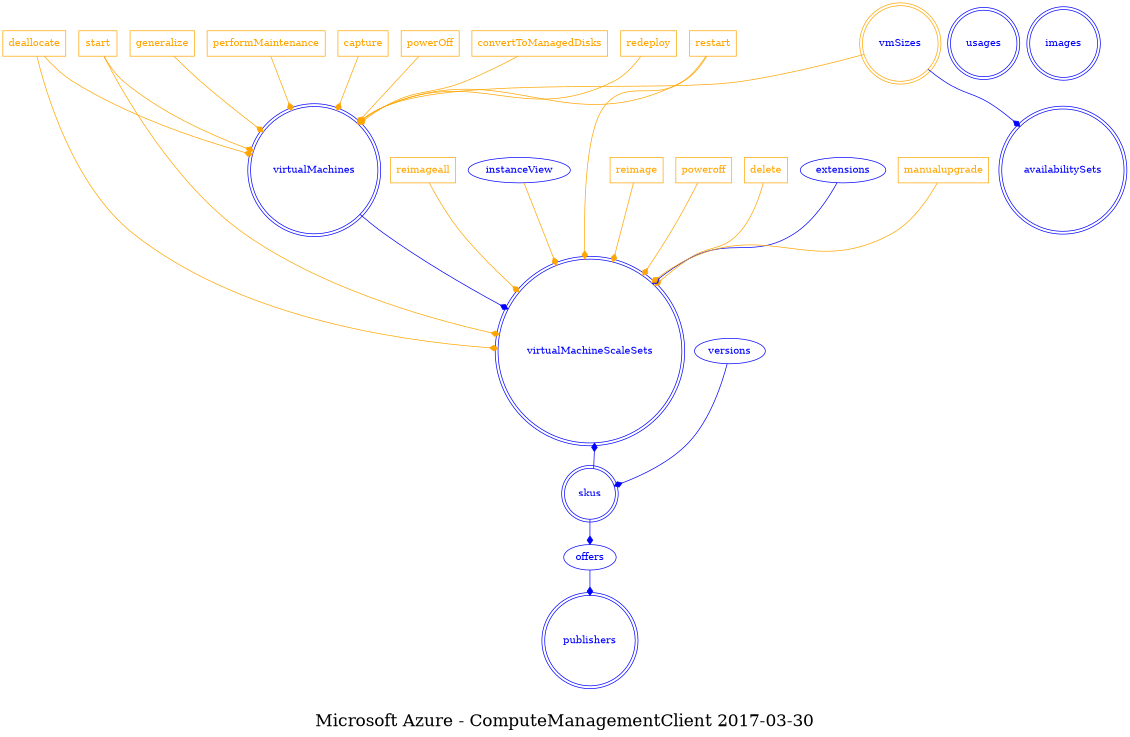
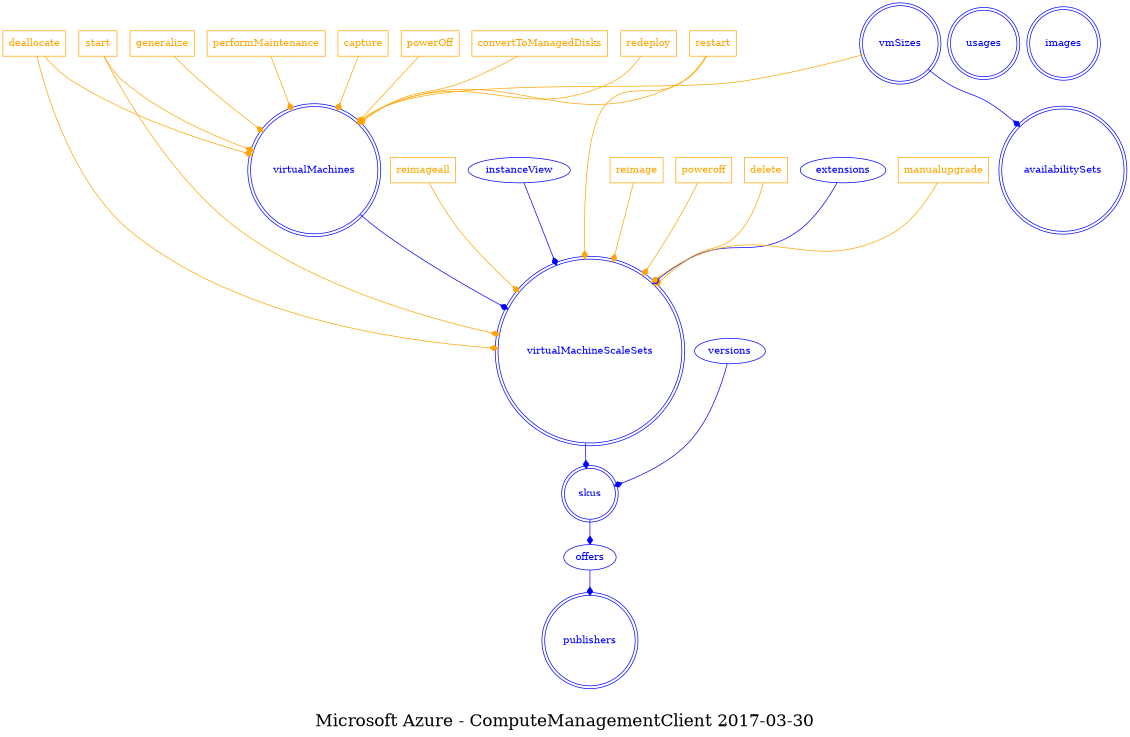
(900, 43) -> (900, 43)
(539, 220) -> (539, 220)
(594, 460) -> (586, 452)
